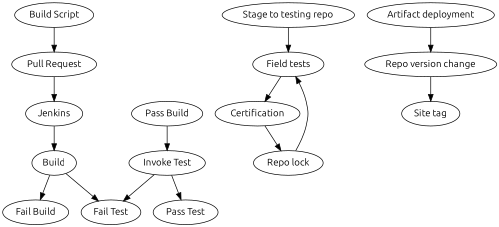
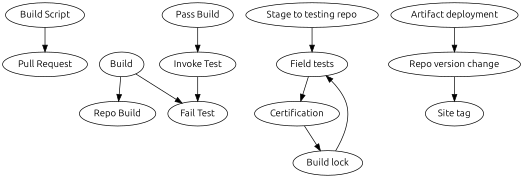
(54, 114) -> none
(288, 163) -> (328, 163)
(36, 212) -> (118, 114)
(186, 212) -> none
